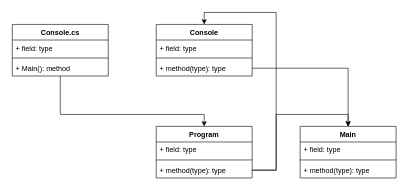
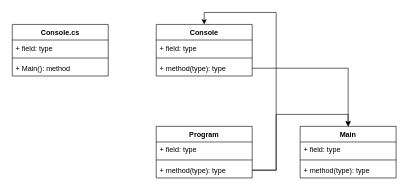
(135, 114) -> none
